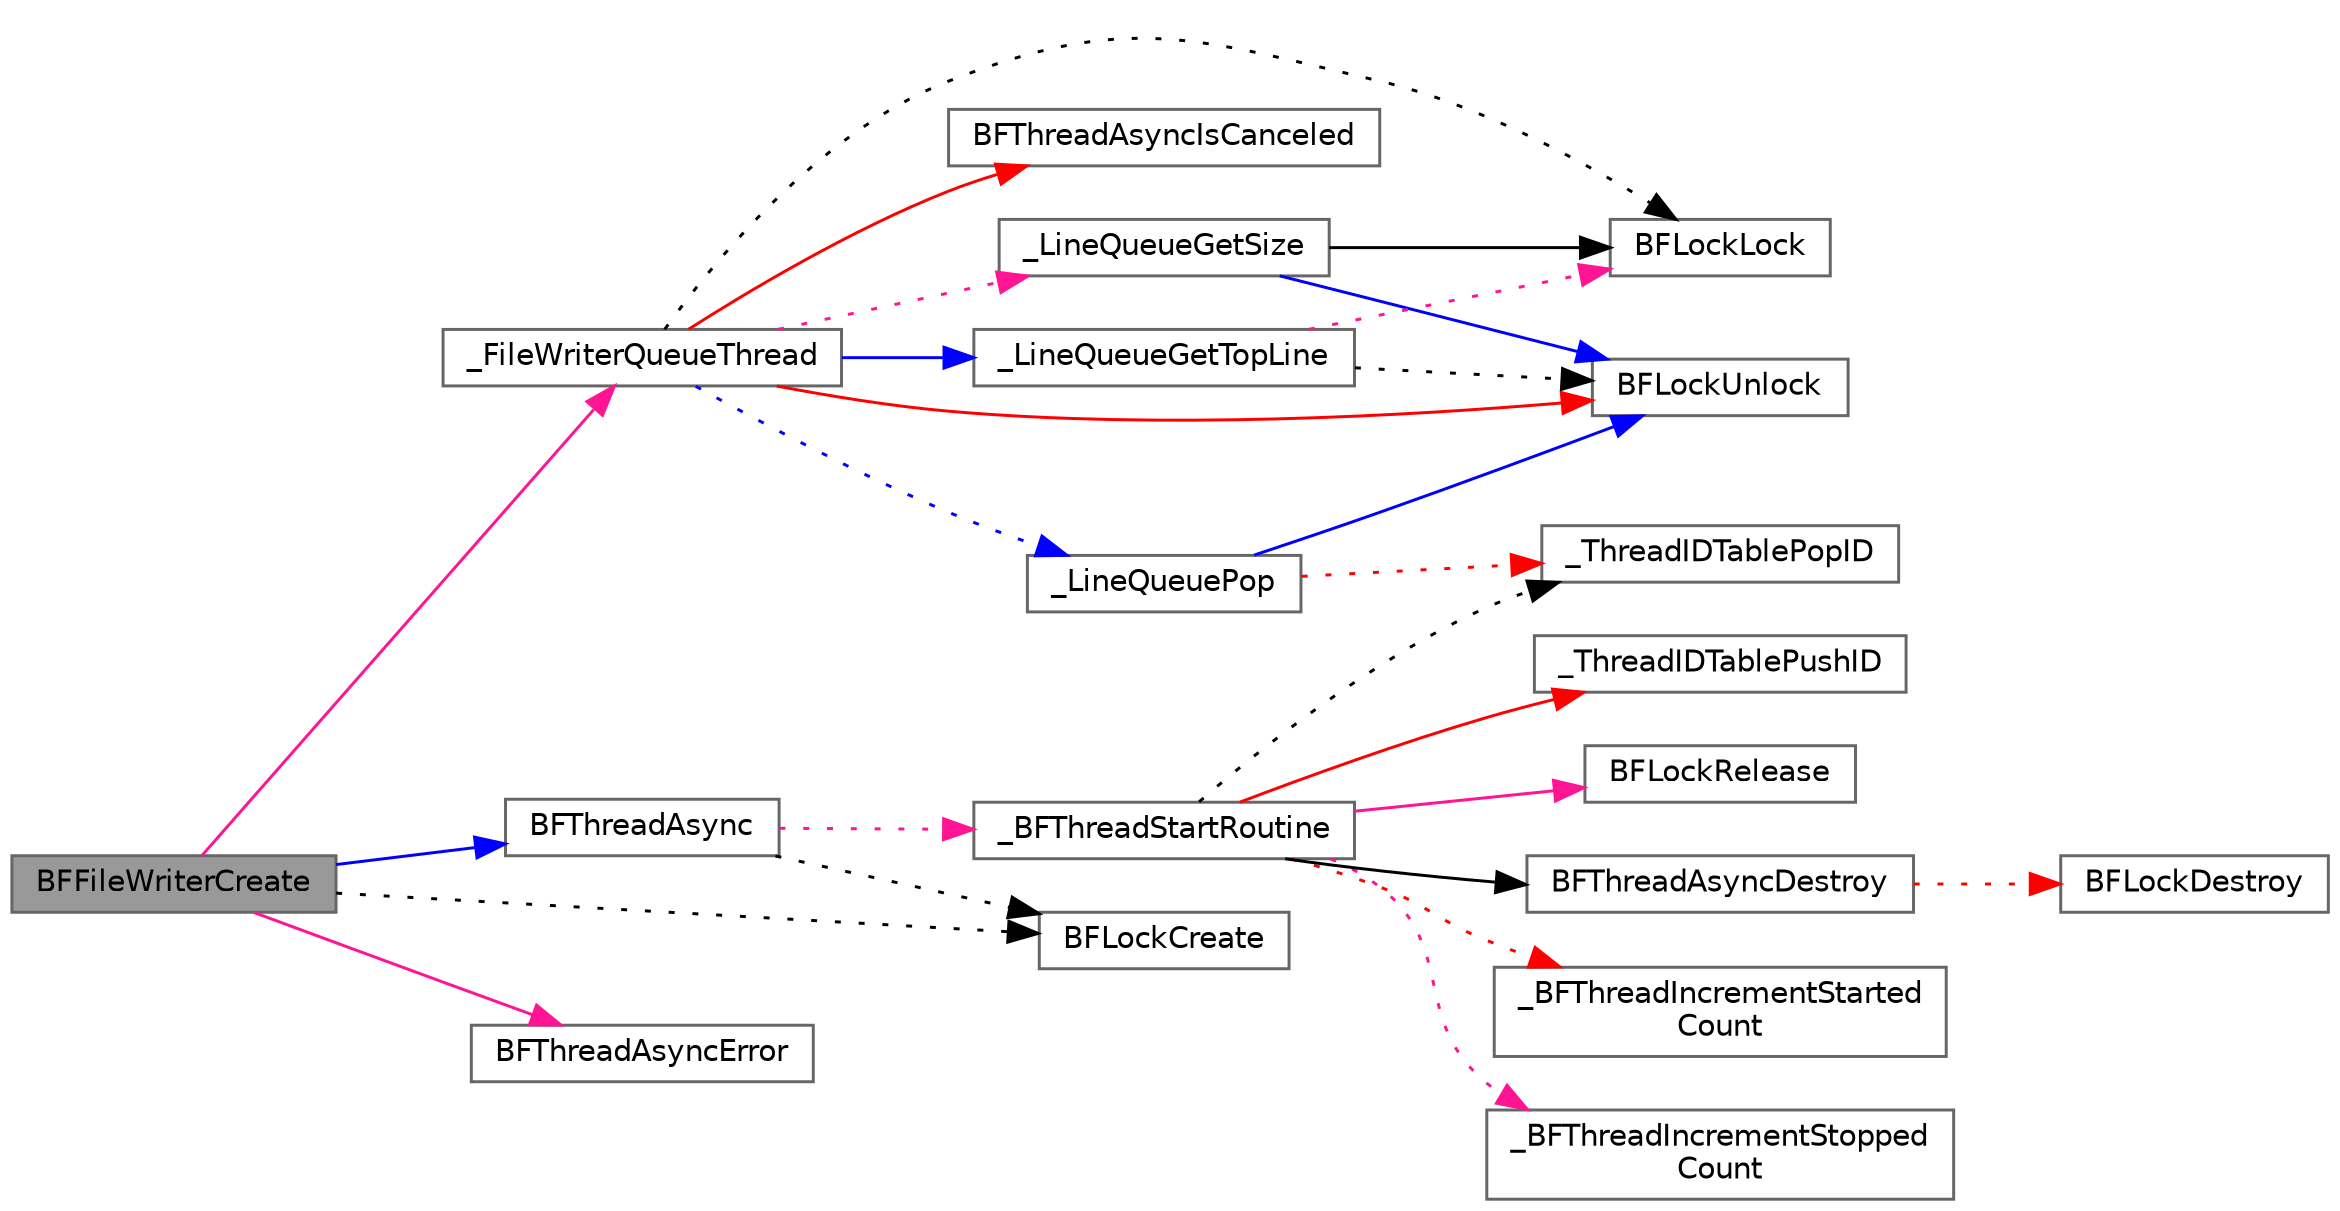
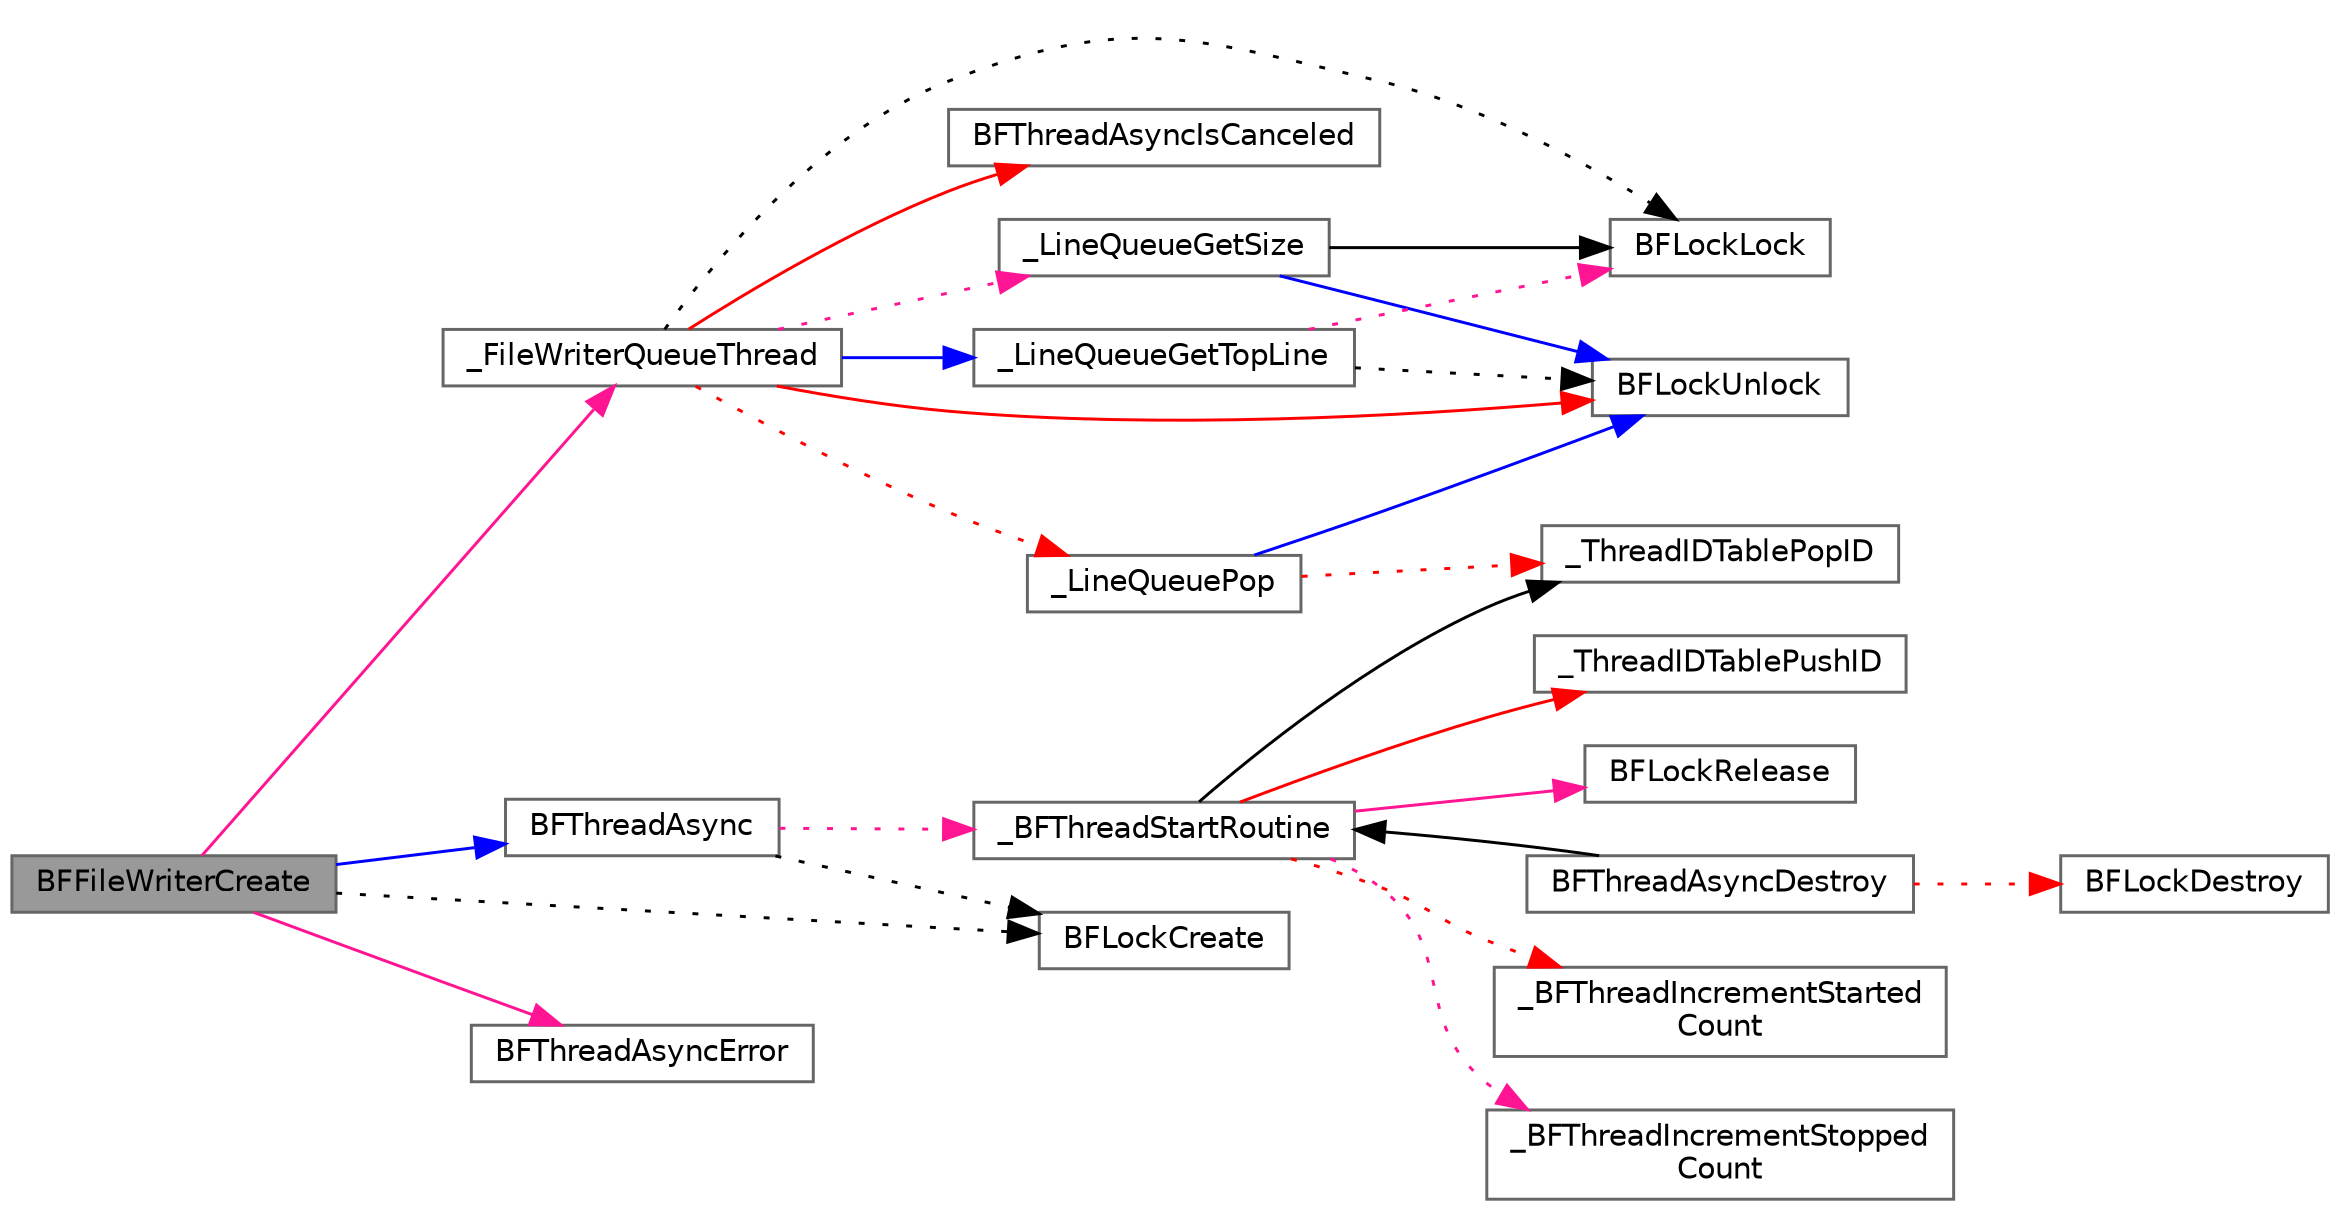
(863, 474) -> (863, 474)
(1355, 682) -> (1355, 682)
(1390, 872) -> (1492, 842)
